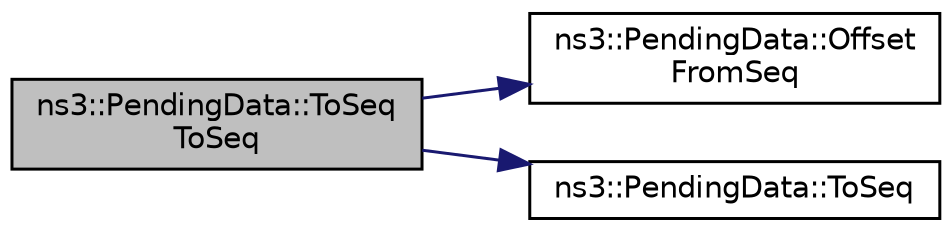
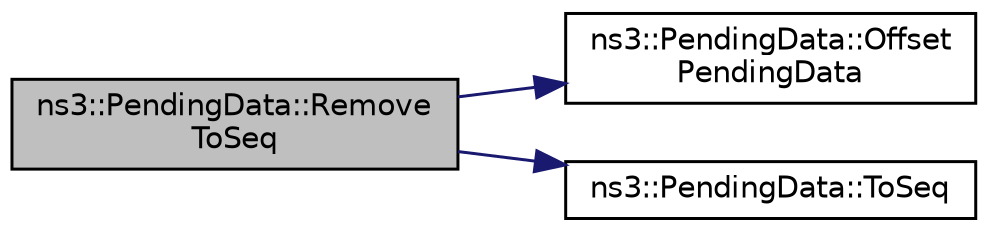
(735, 58) -> (771, 58)
(217, 124) -> (235, 124)
